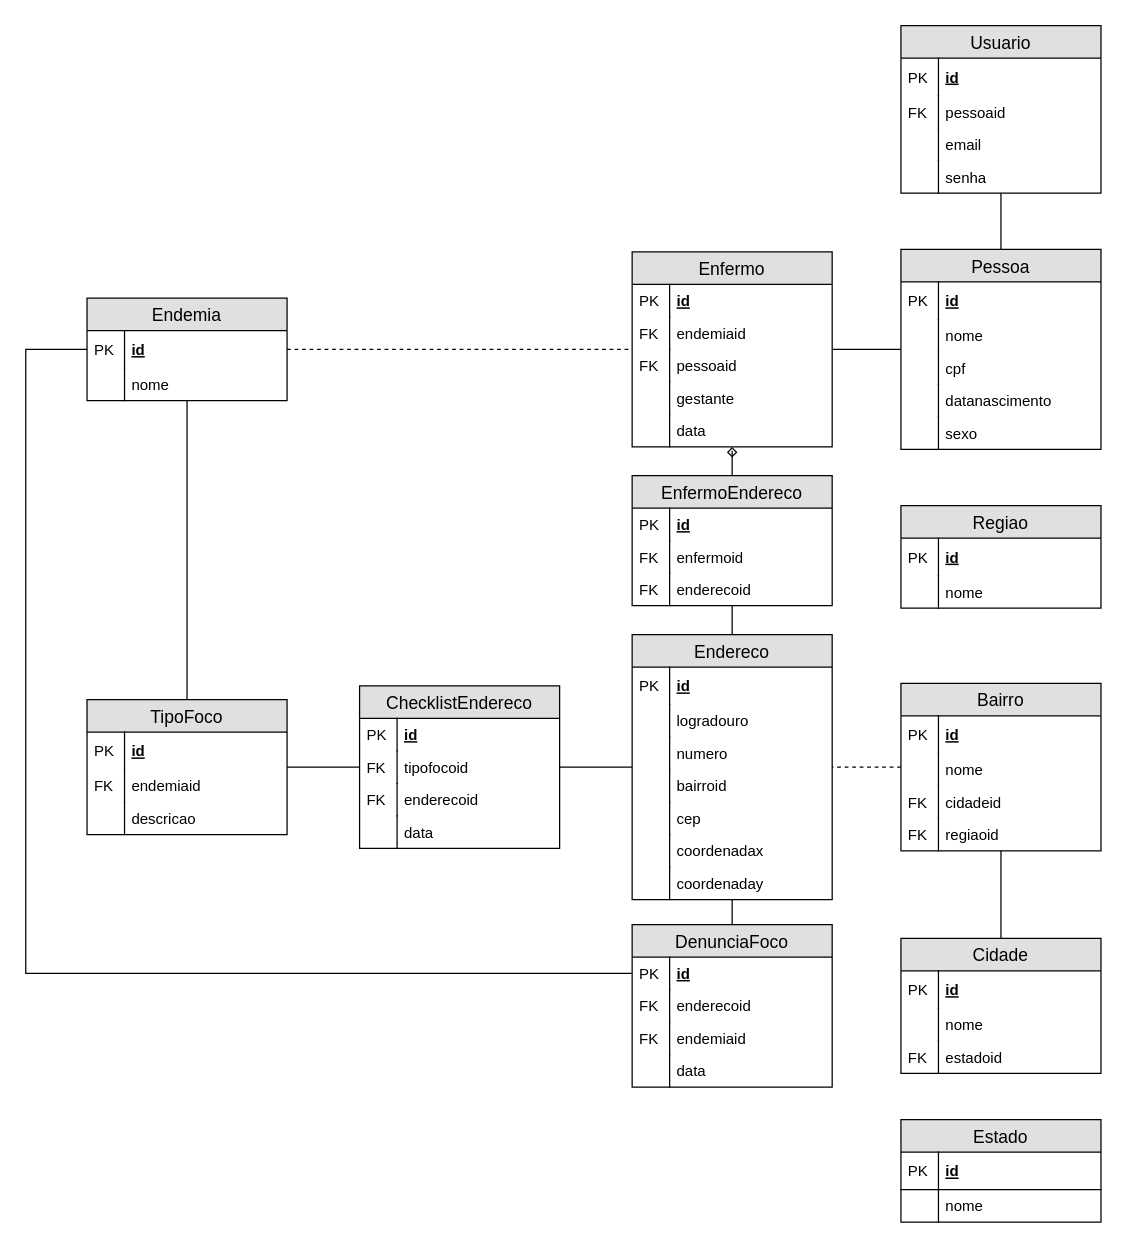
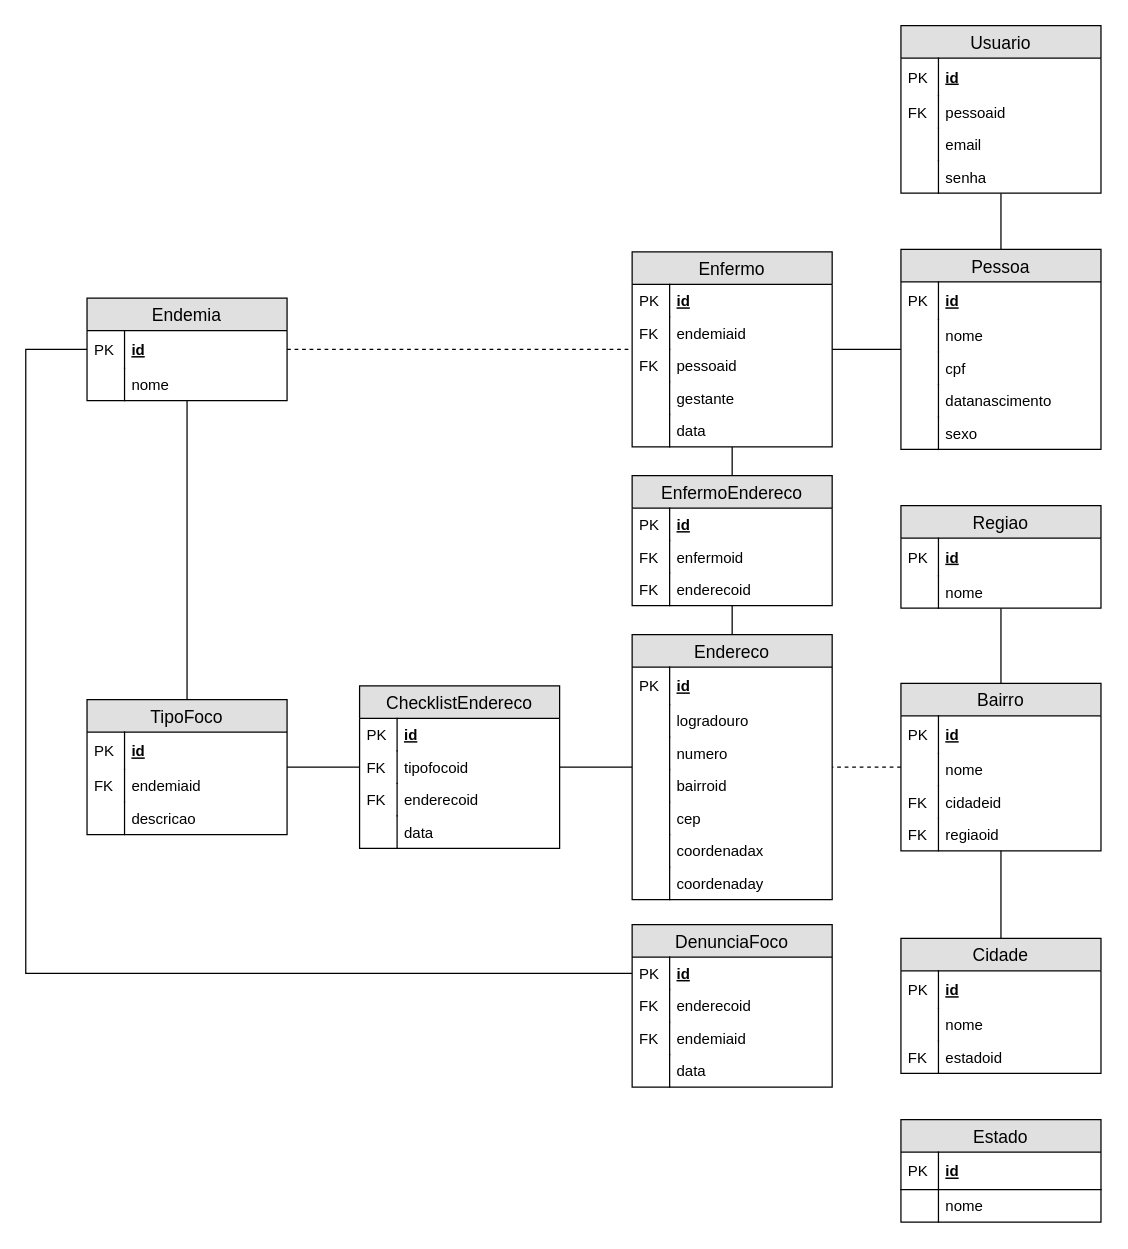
(732, 457) -> (732, 453)
none -> (1001, 646)
(732, 910) -> none
